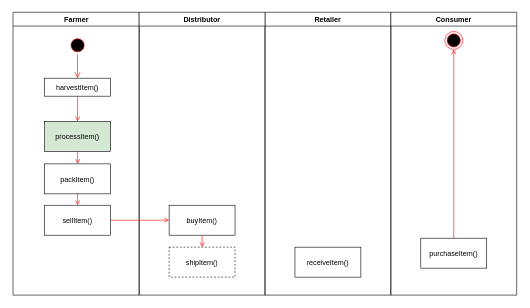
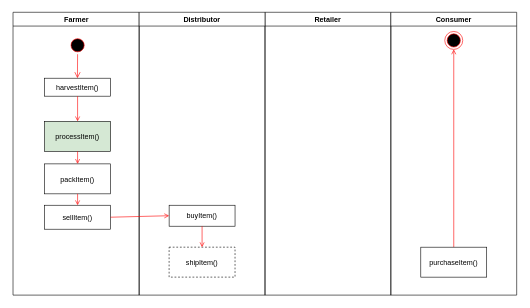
(77, 221) -> (77, 218)
(202, 221) -> (202, 216)
(454, 254) -> (454, 263)
(328, 263) -> none
